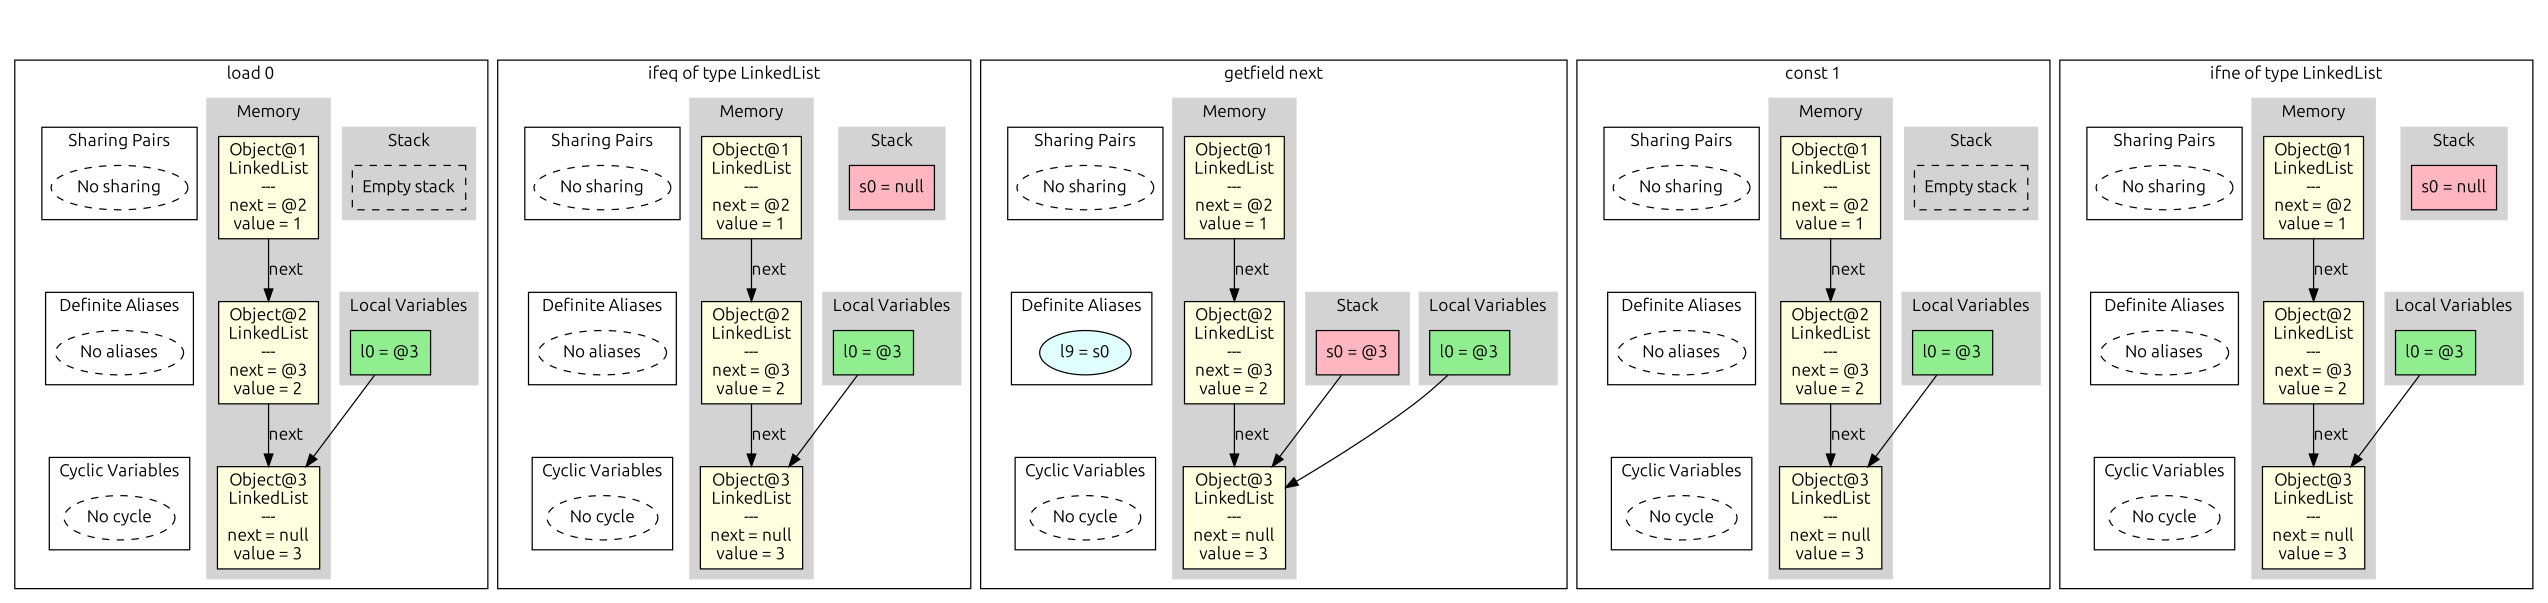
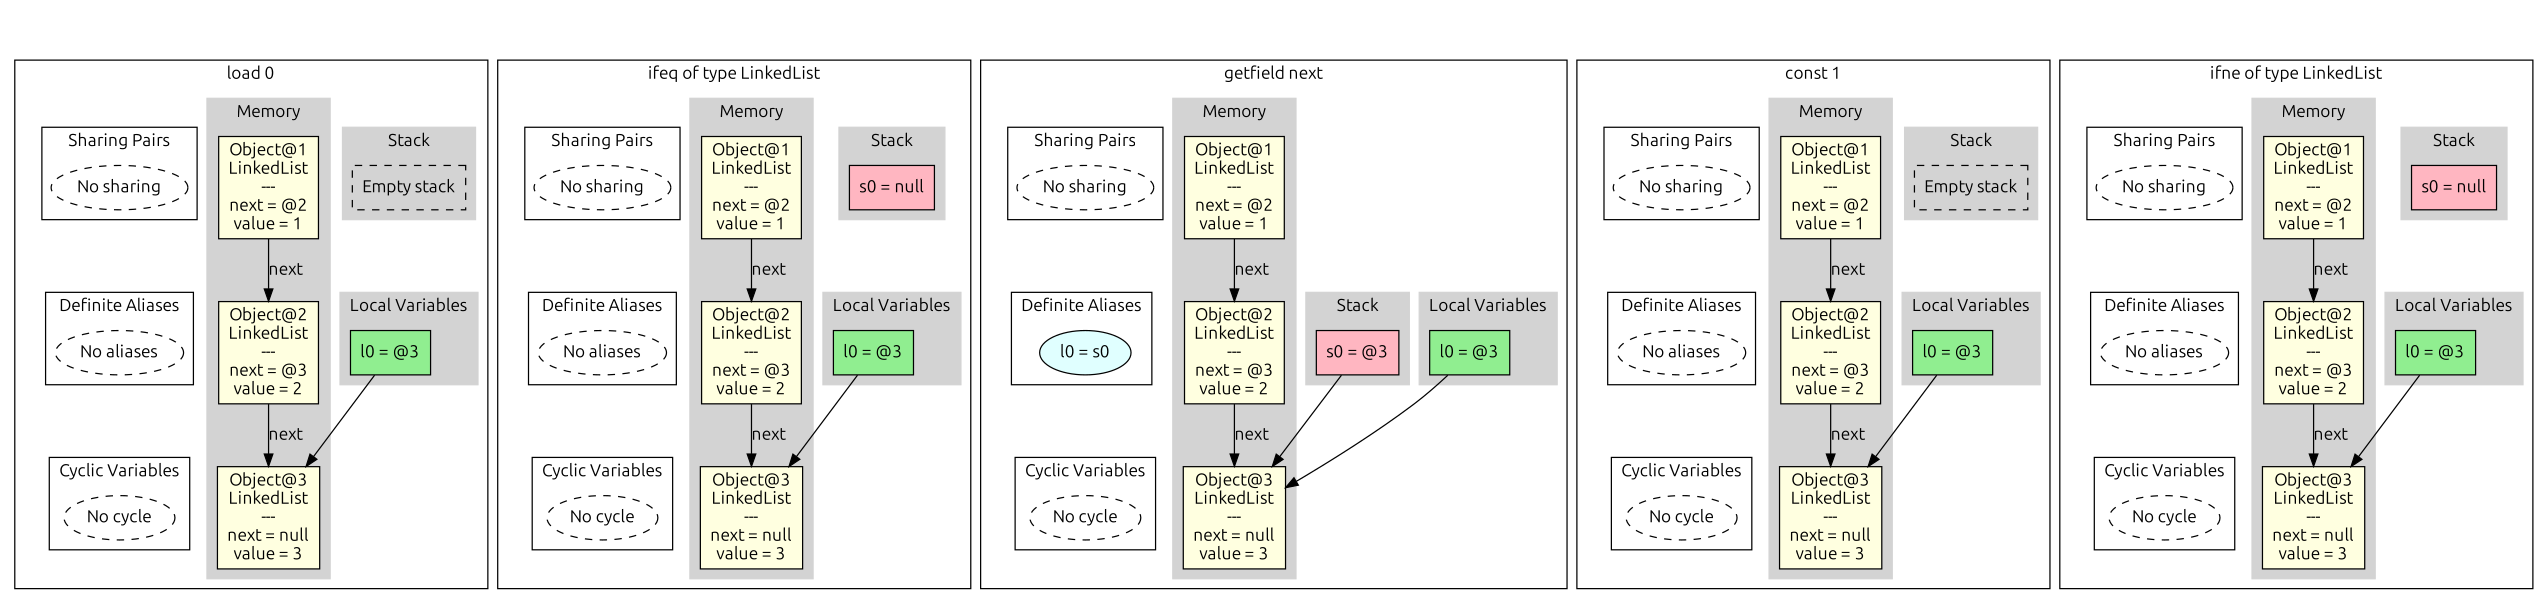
(1085, 353) -> (1085, 353)
